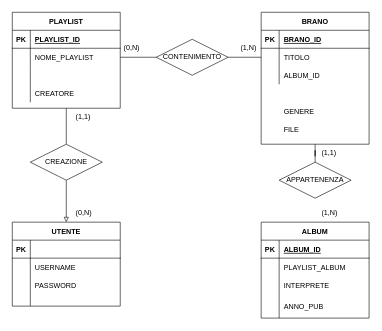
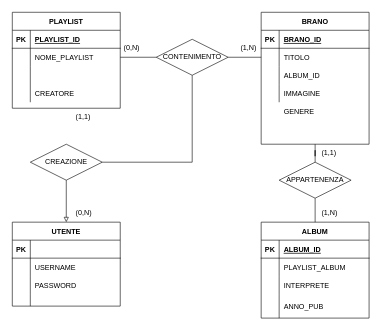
none -> (324, 93)
(66, 127) -> (190, 162)
(324, 129) -> none
none -> (315, 210)
